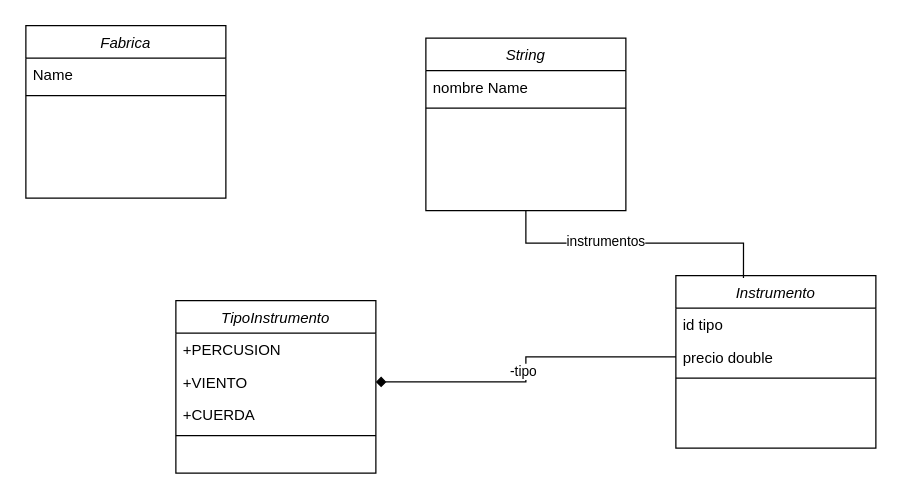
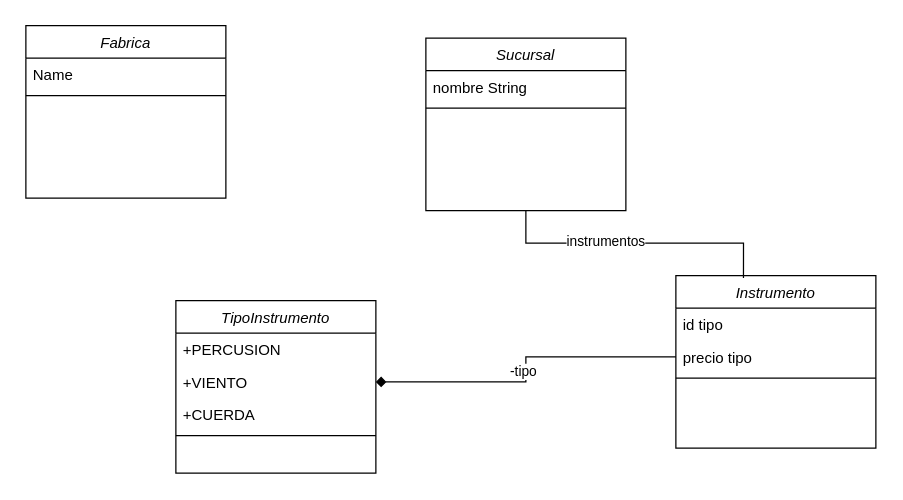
(525, 55) -> (525, 55)
(477, 88) -> (483, 88)
(731, 358) -> (723, 358)
